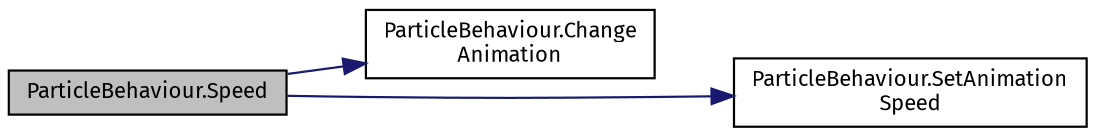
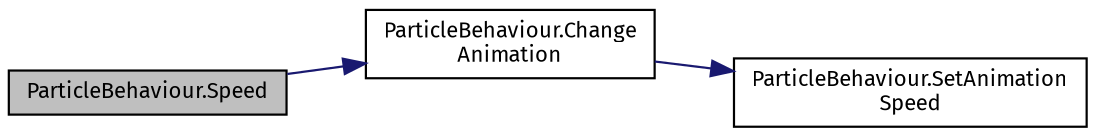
(499, 98) -> (683, 65)
